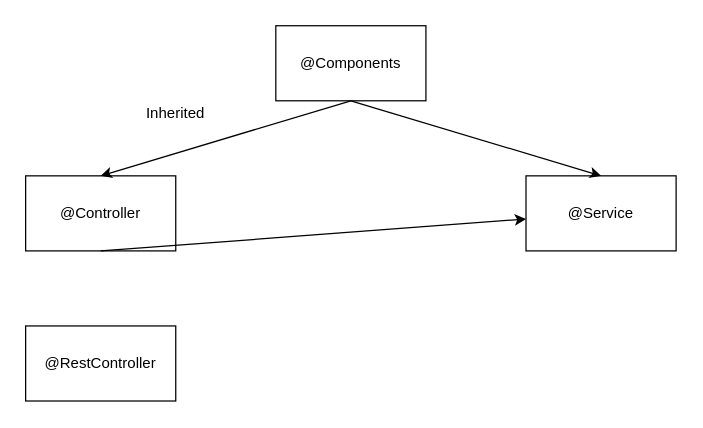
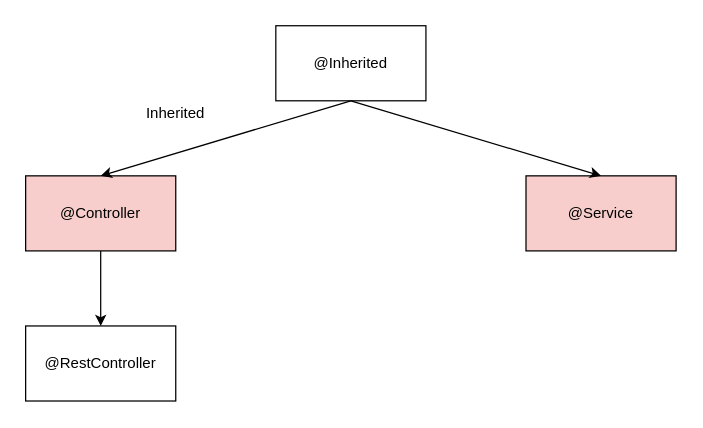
(351, 63) -> (351, 63)
(101, 213) -> (101, 213)
(601, 213) -> (601, 213)
(309, 235) -> (101, 284)
